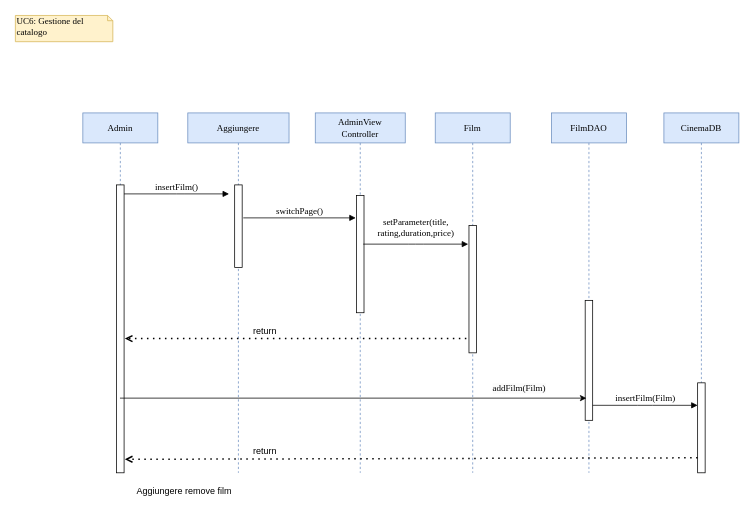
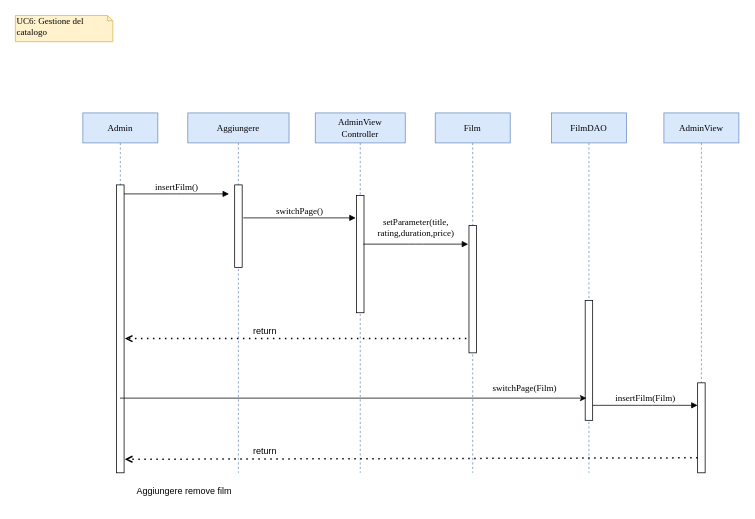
(702, 128) -> (702, 128)
(521, 389) -> (530, 389)
